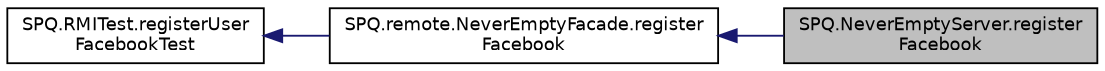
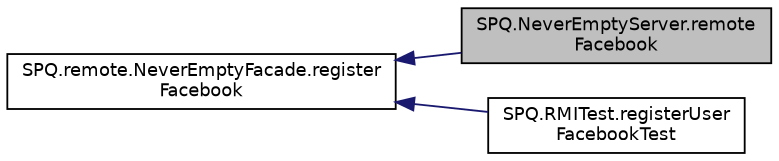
(306, 36) -> (451, 108)
(941, 36) -> (616, 36)
